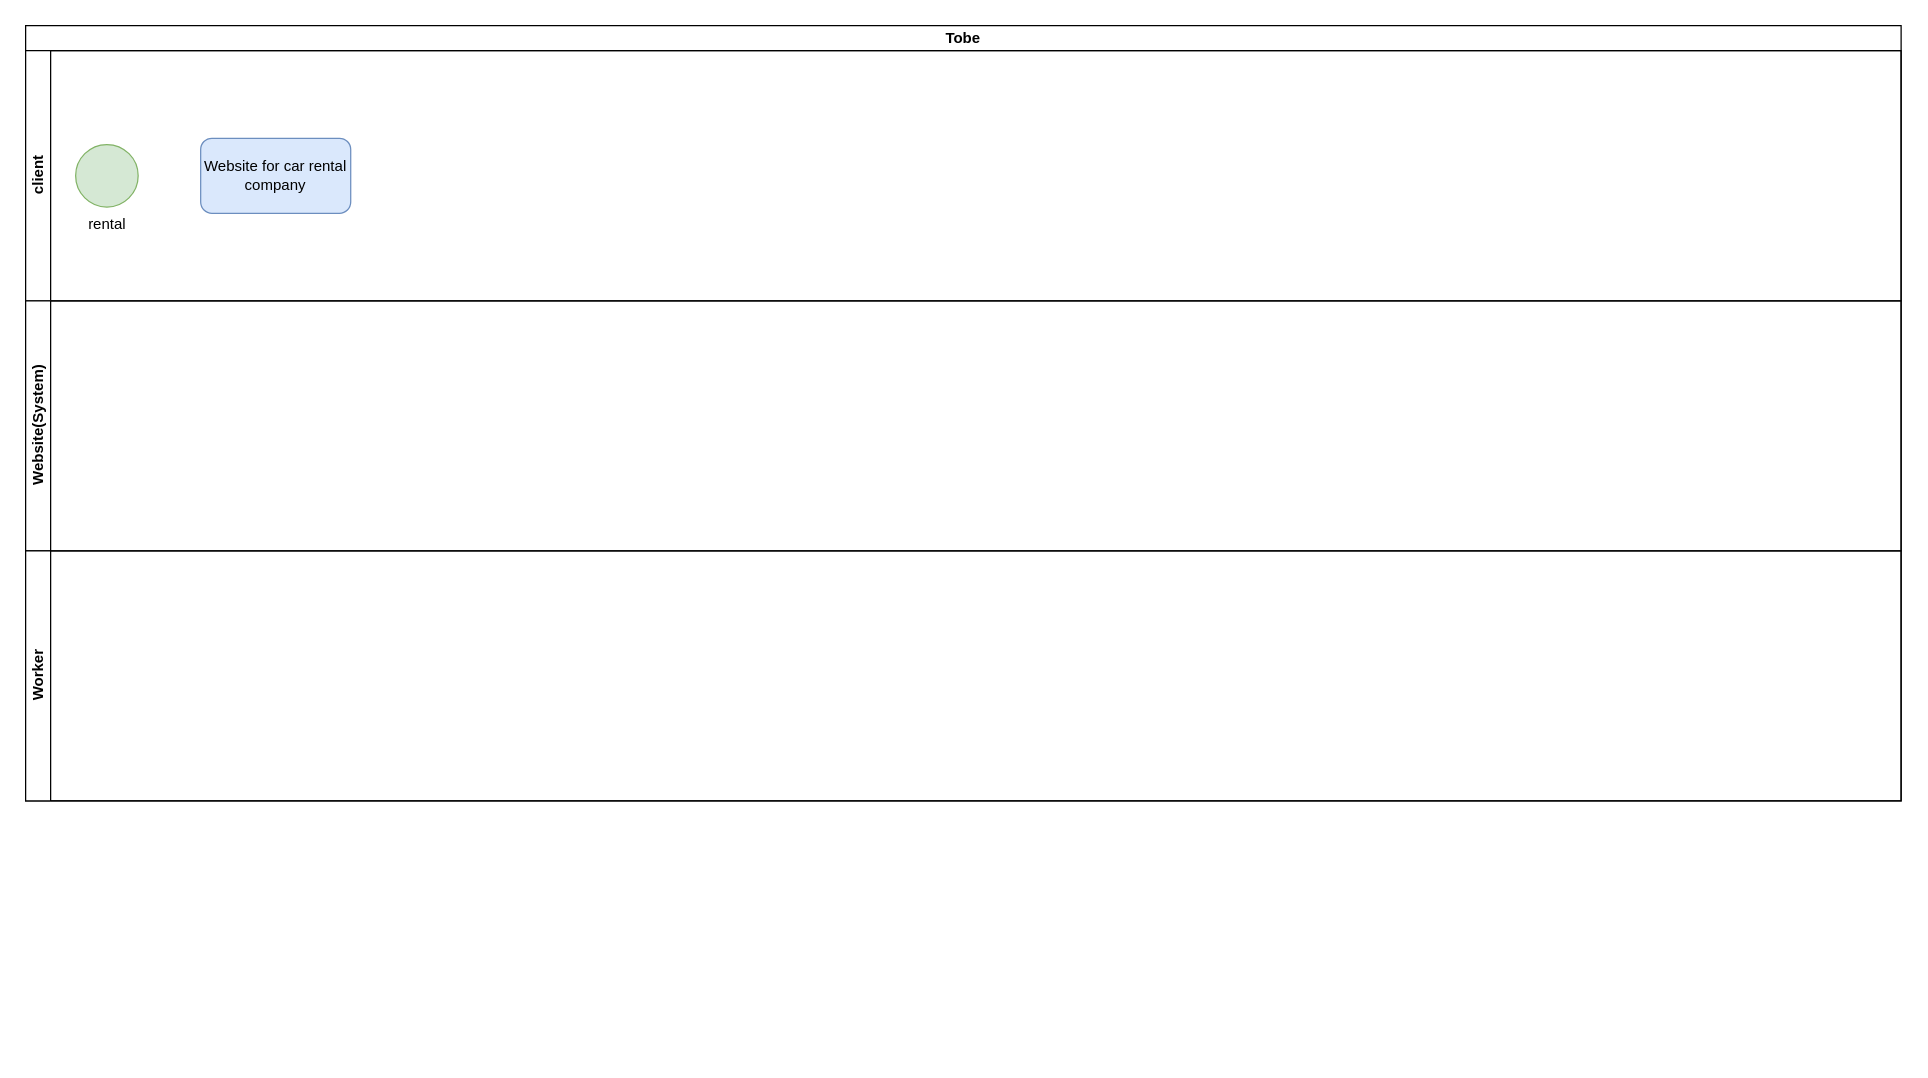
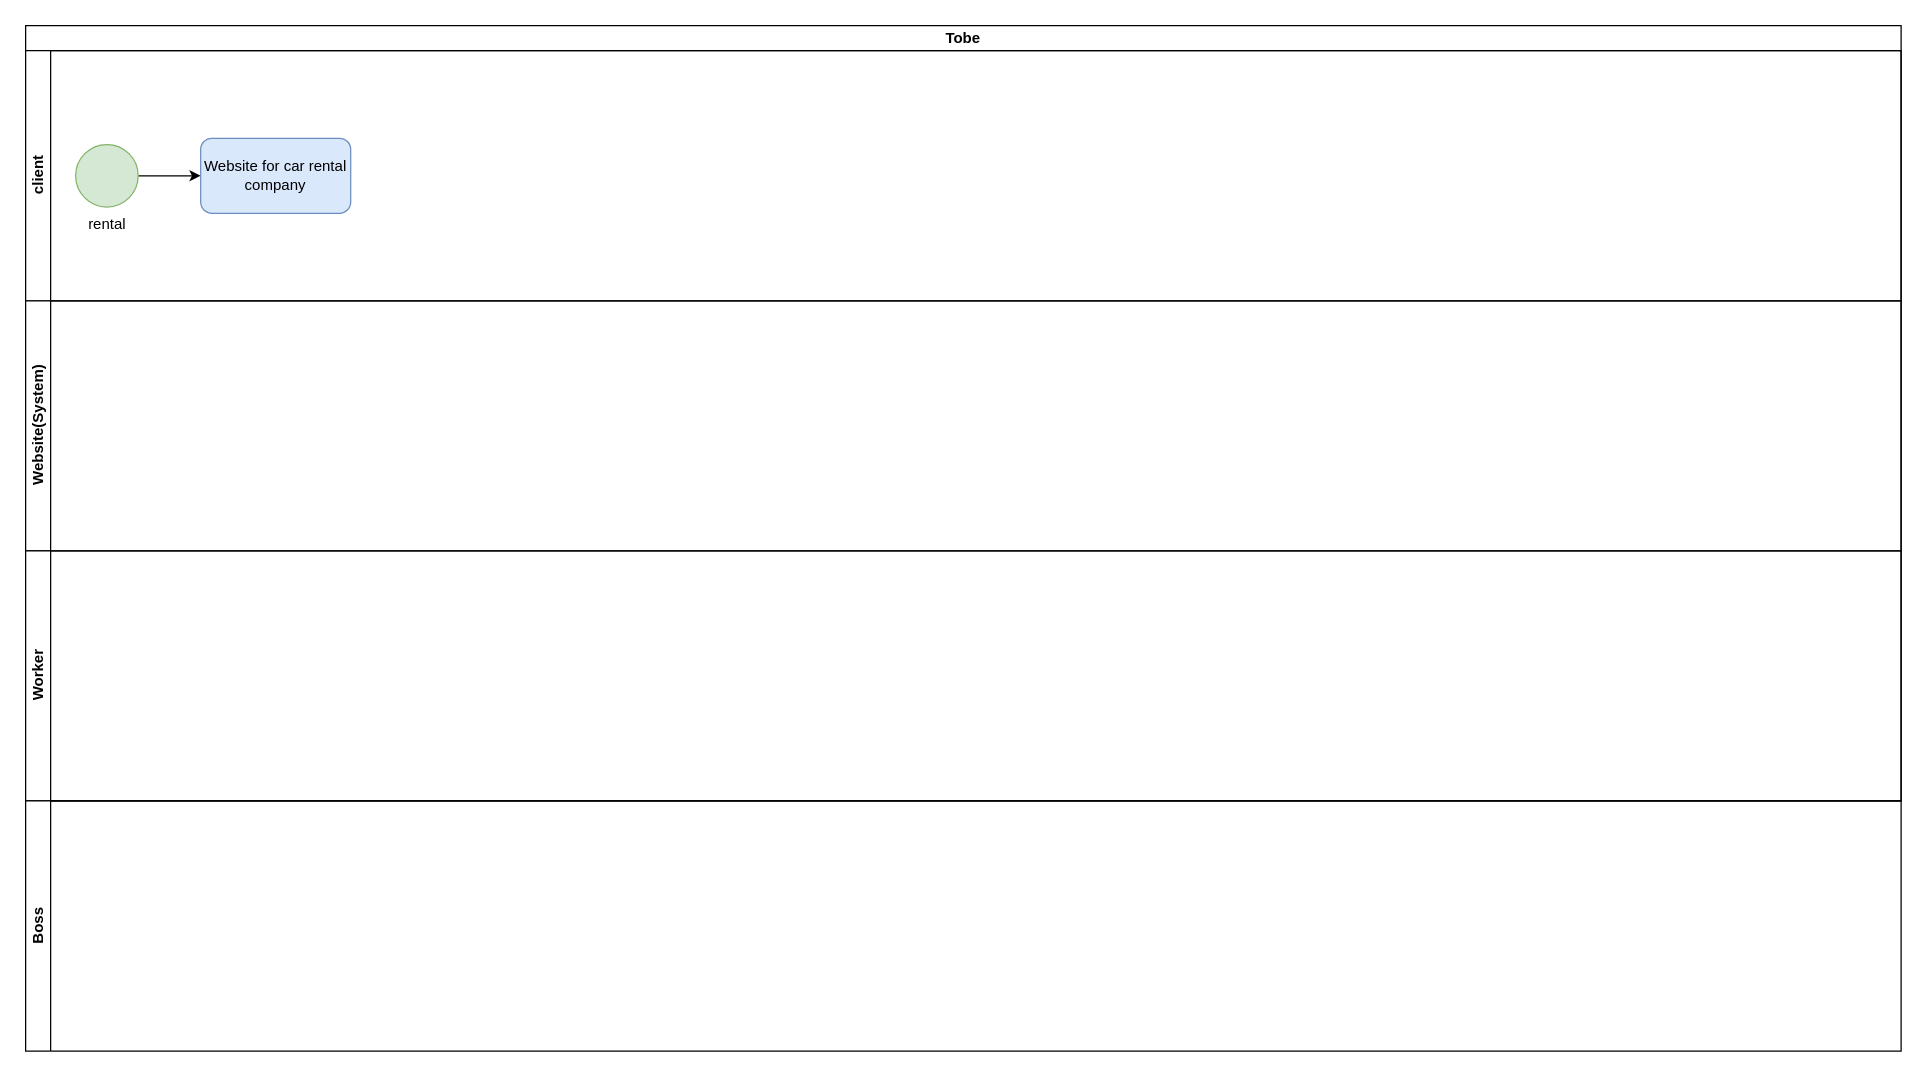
none -> (165, 176)
none -> (963, 926)
